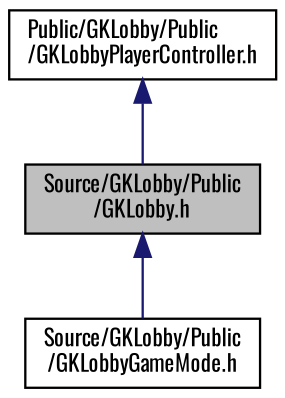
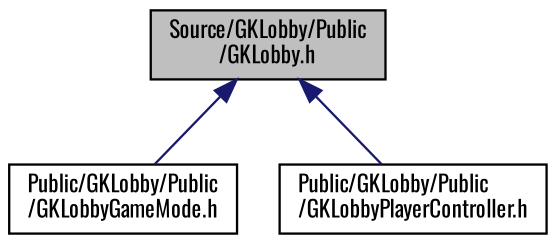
(143, 134) -> (349, 130)
(143, 353) -> (123, 199)
